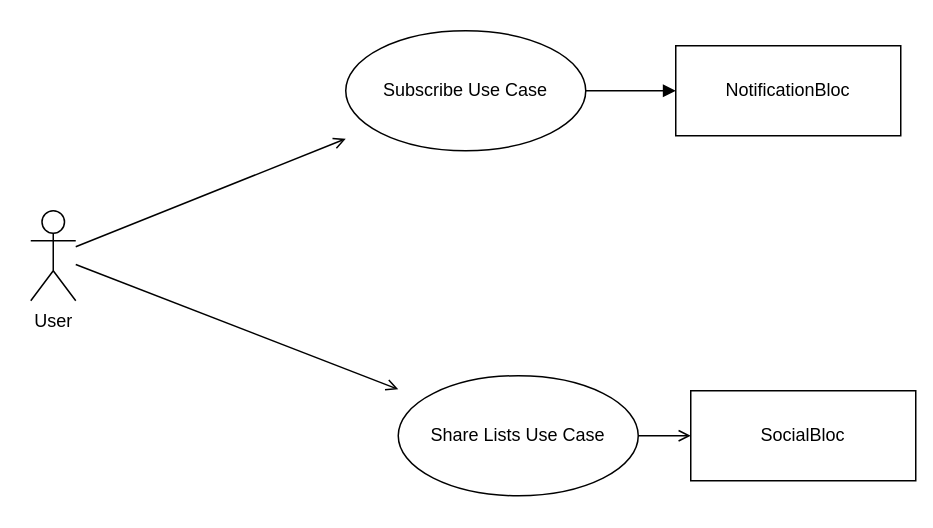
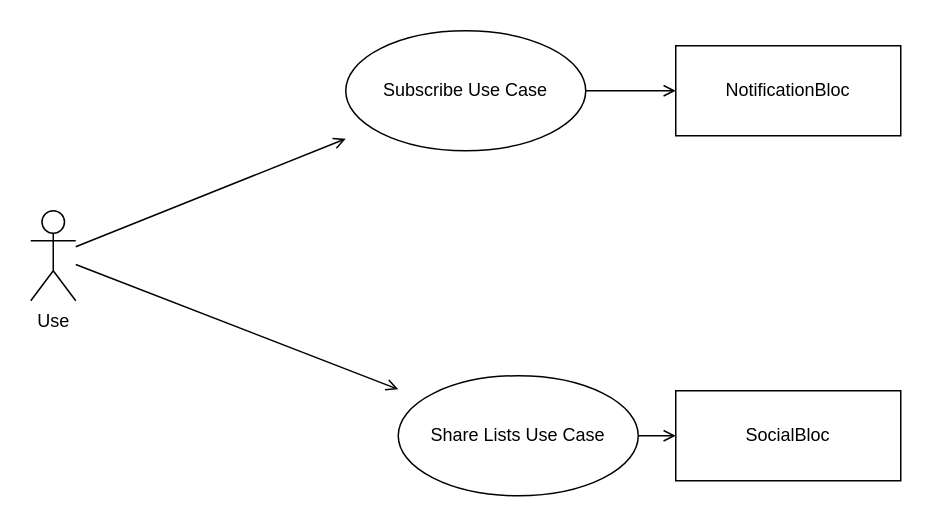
(662, 91) -> (666, 91)
(54, 322) -> (54, 322)
(803, 436) -> (788, 436)
